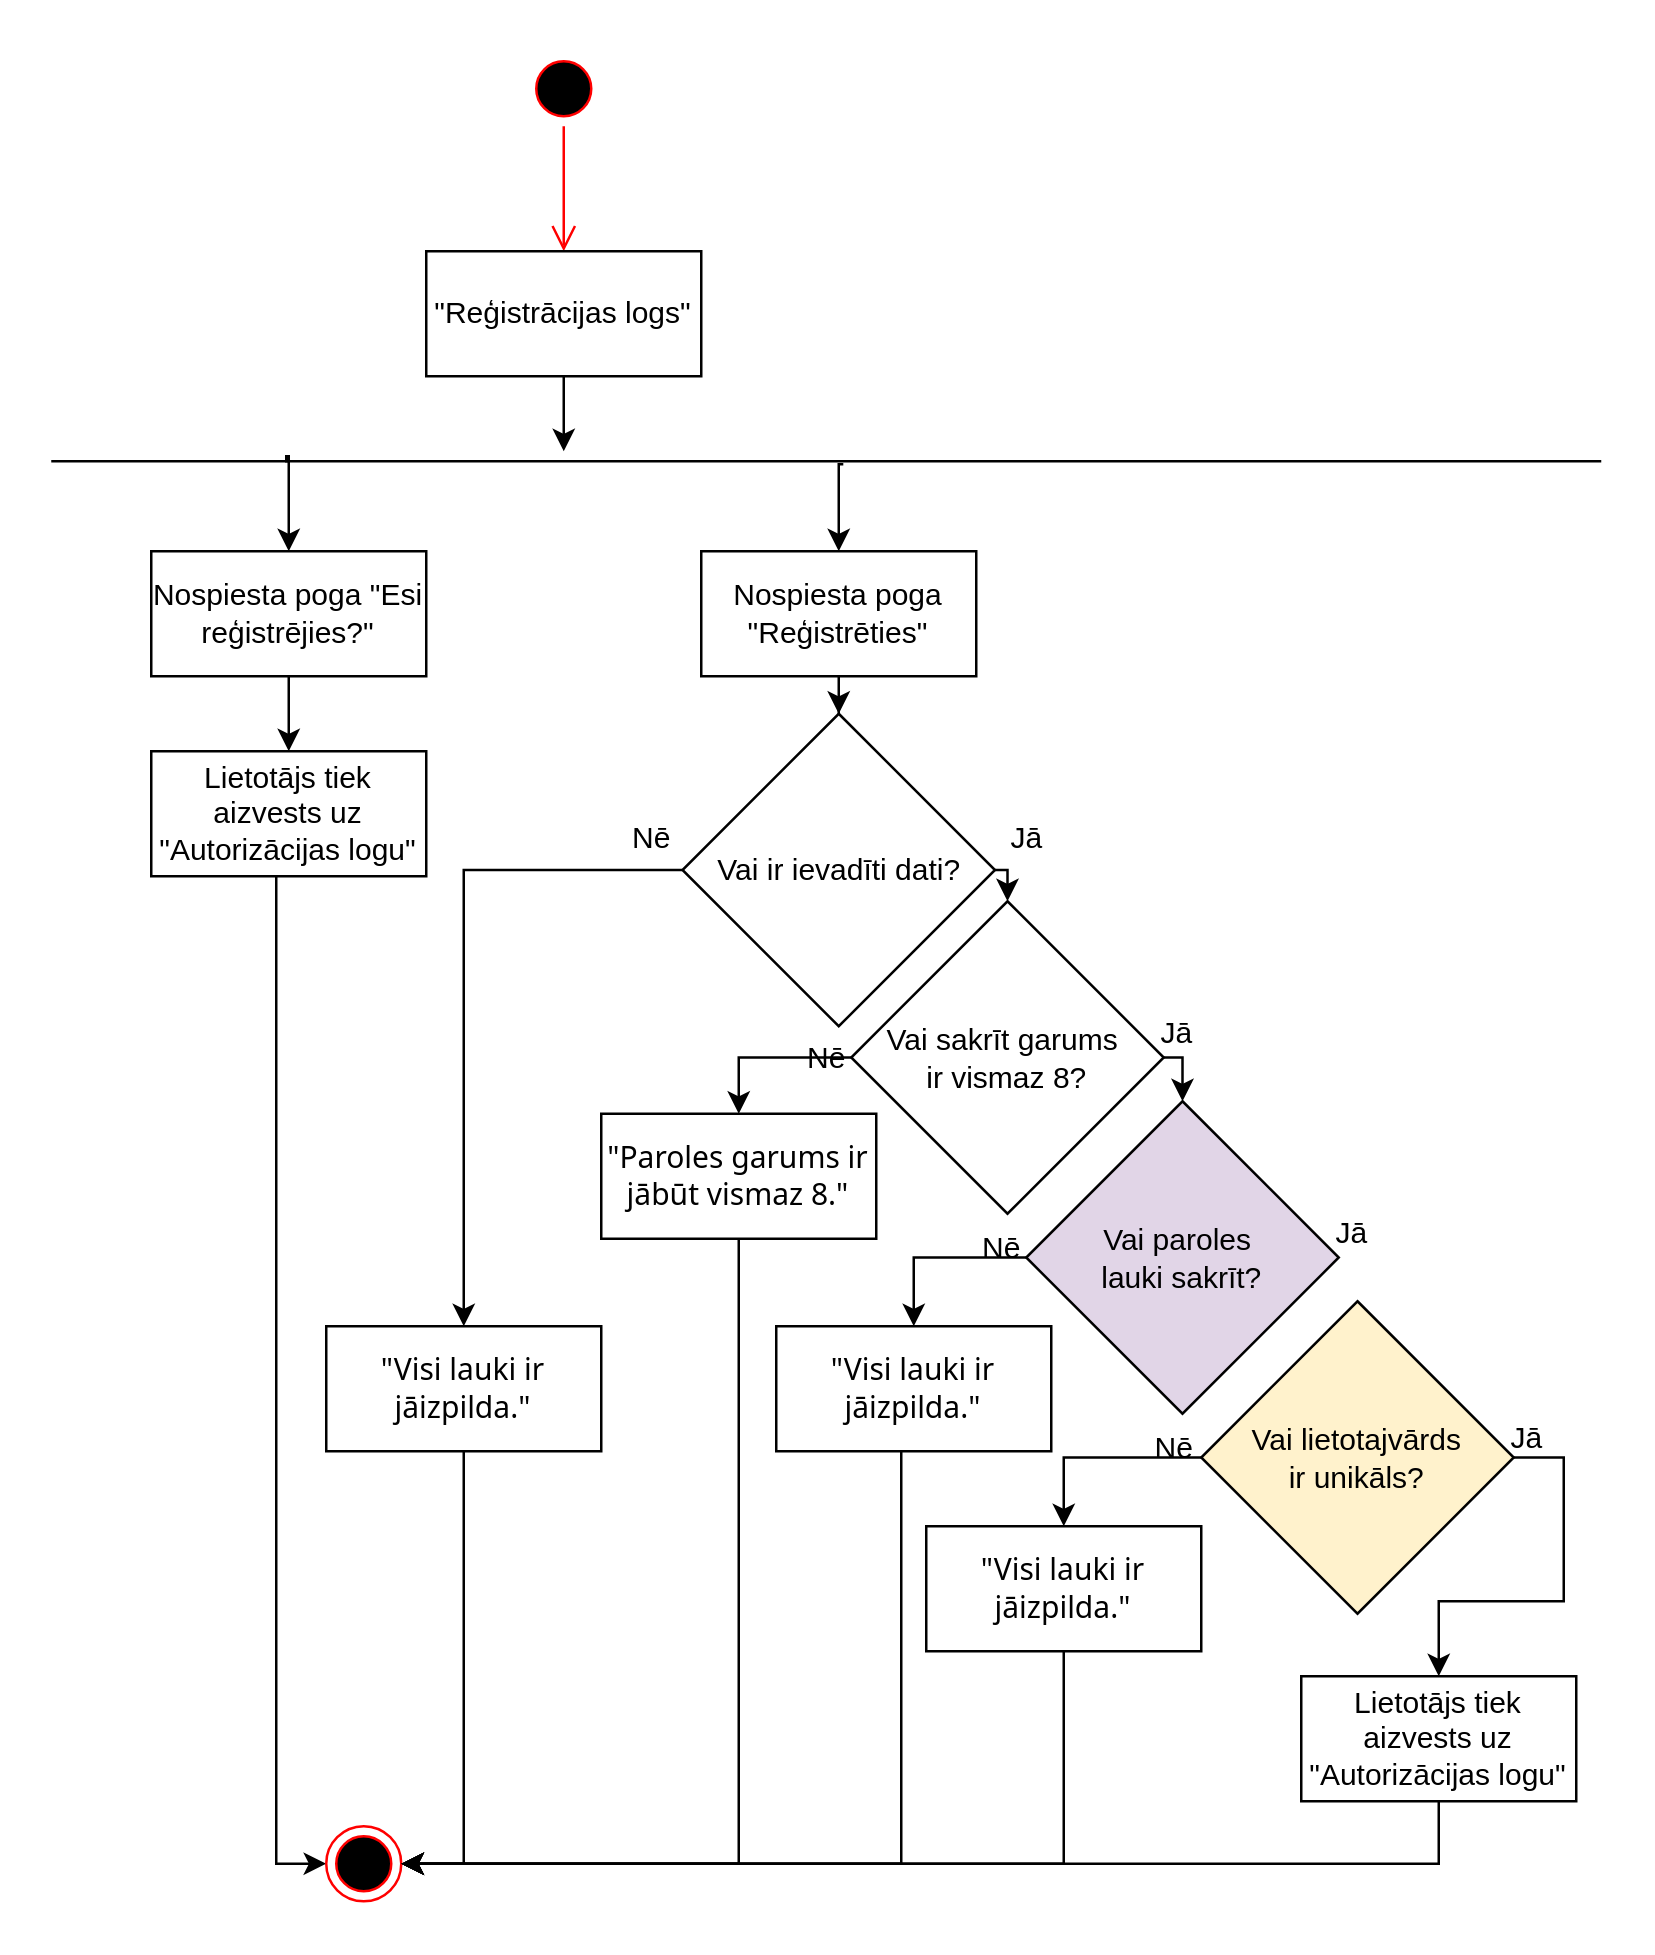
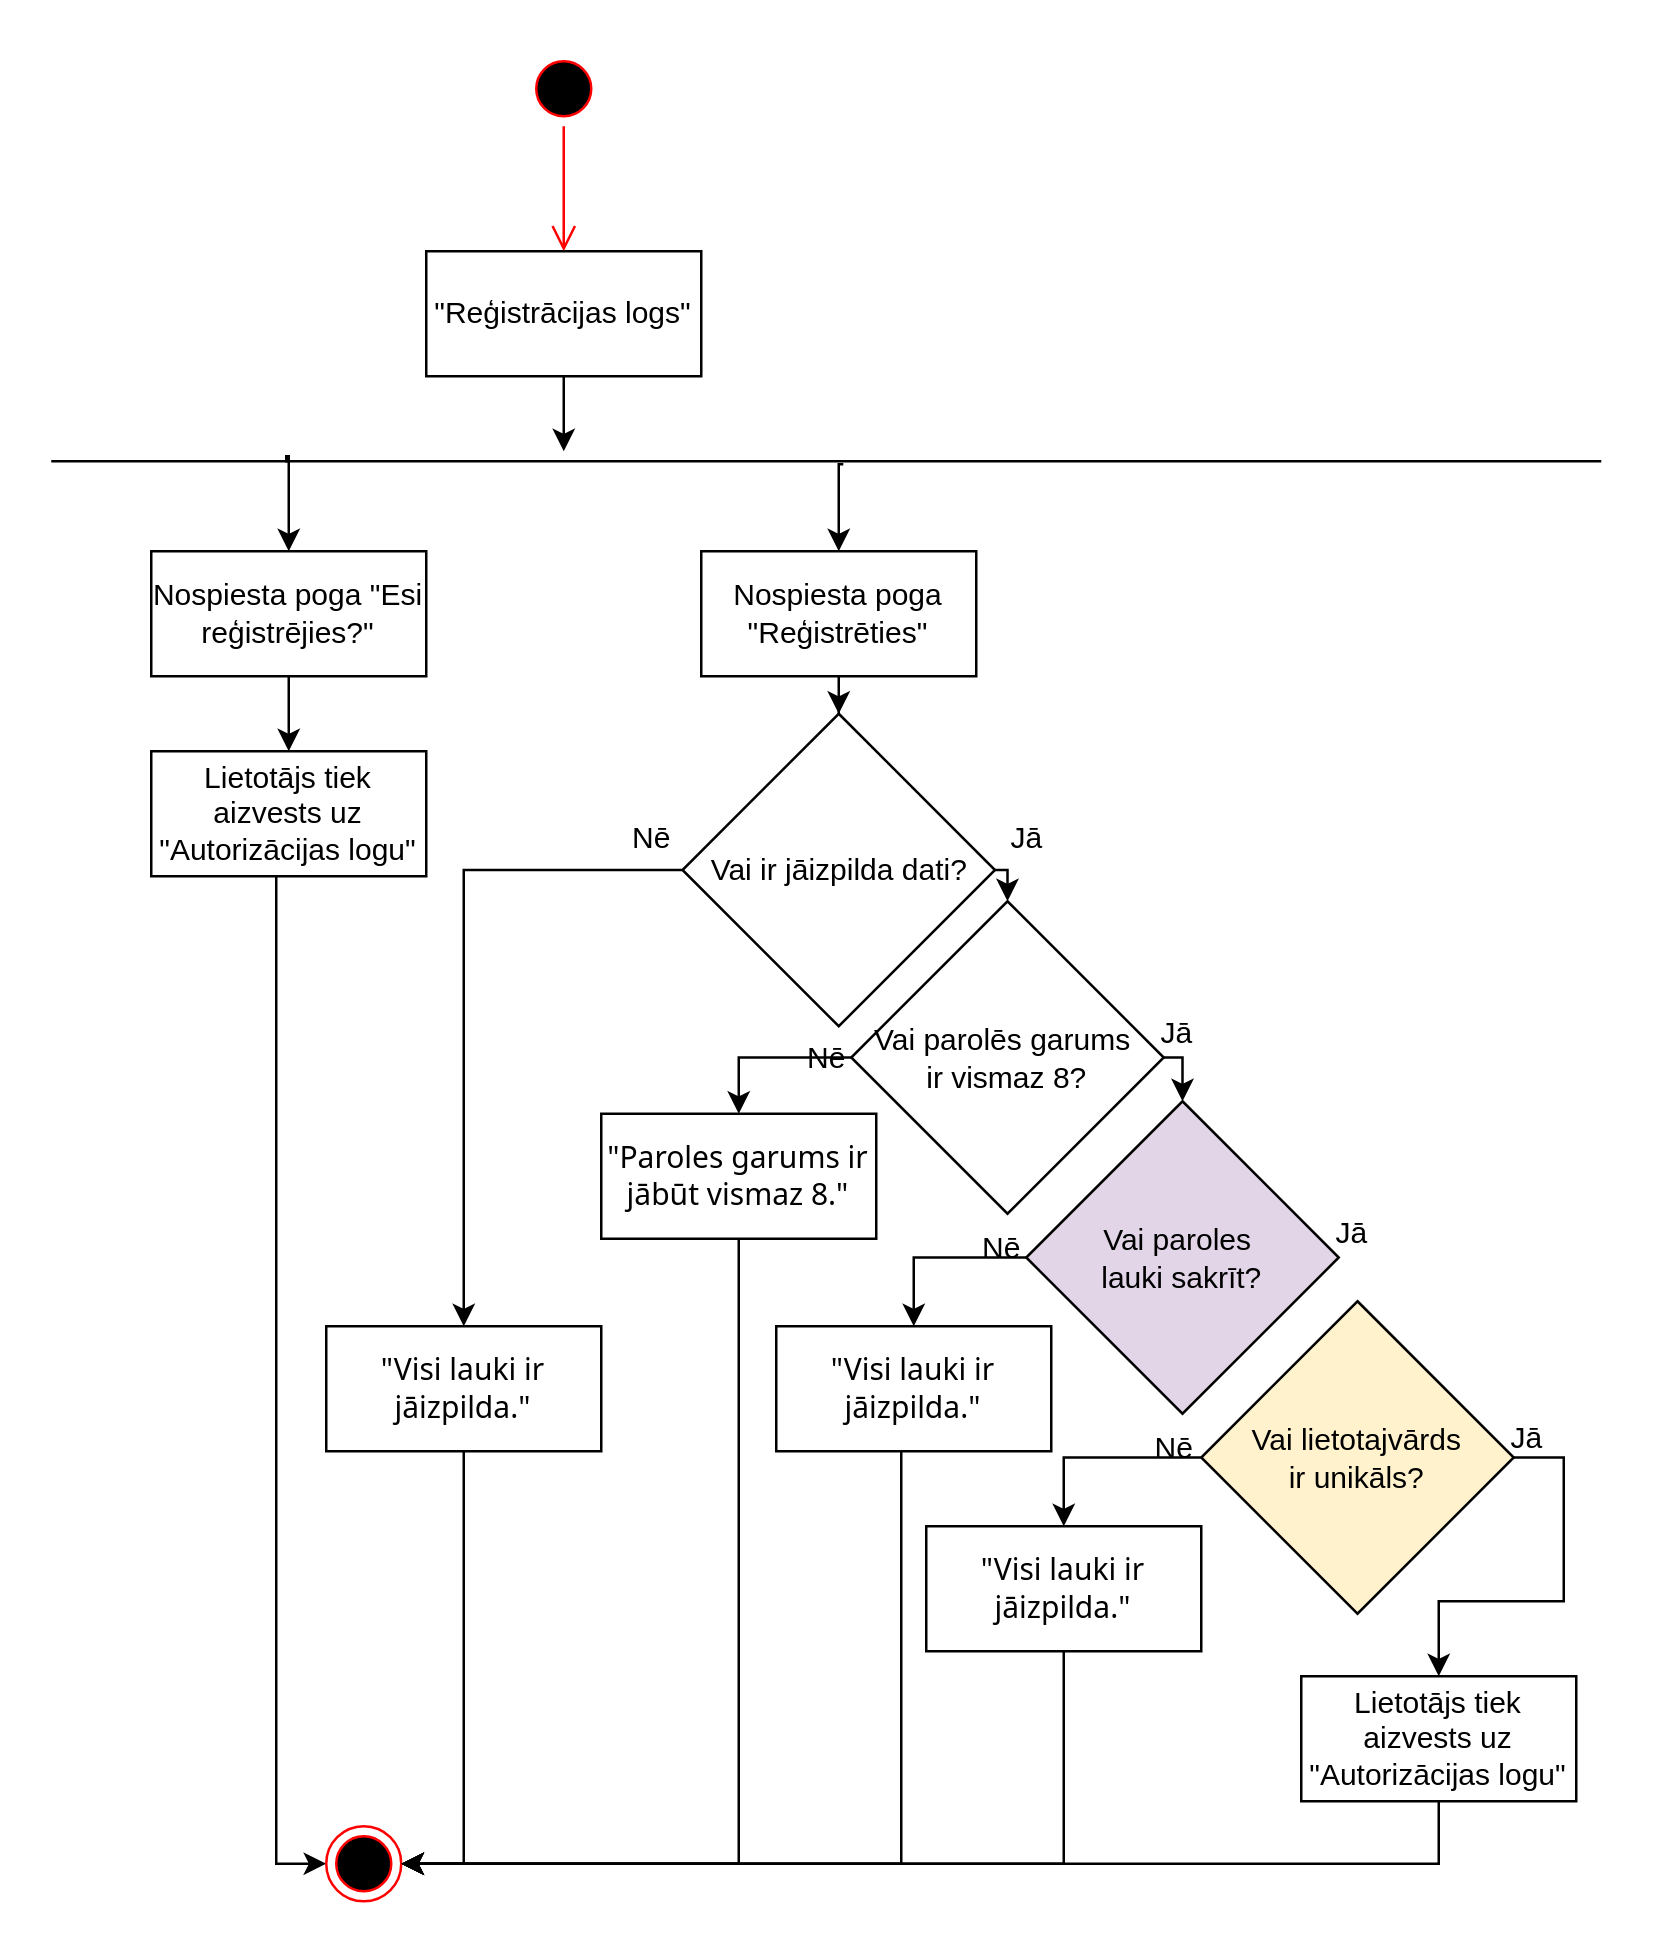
(840, 871) -> (840, 871)
(1008, 1059) -> (1008, 1059)
